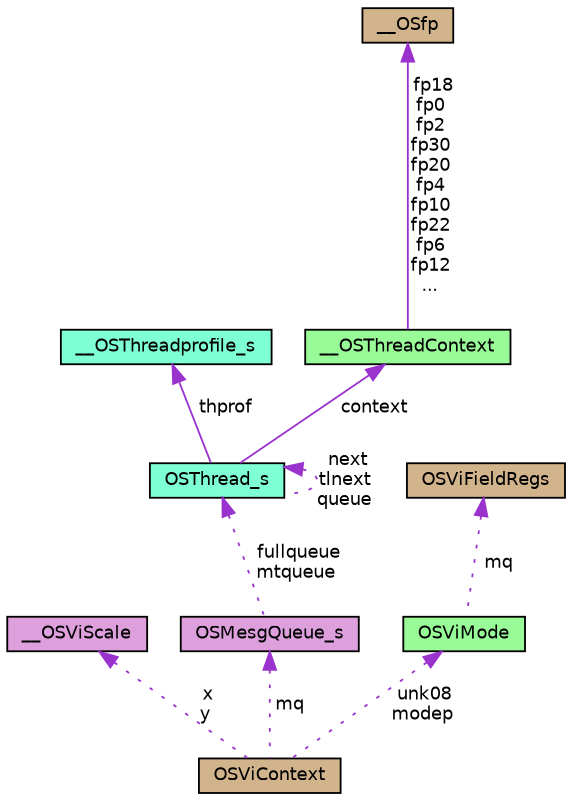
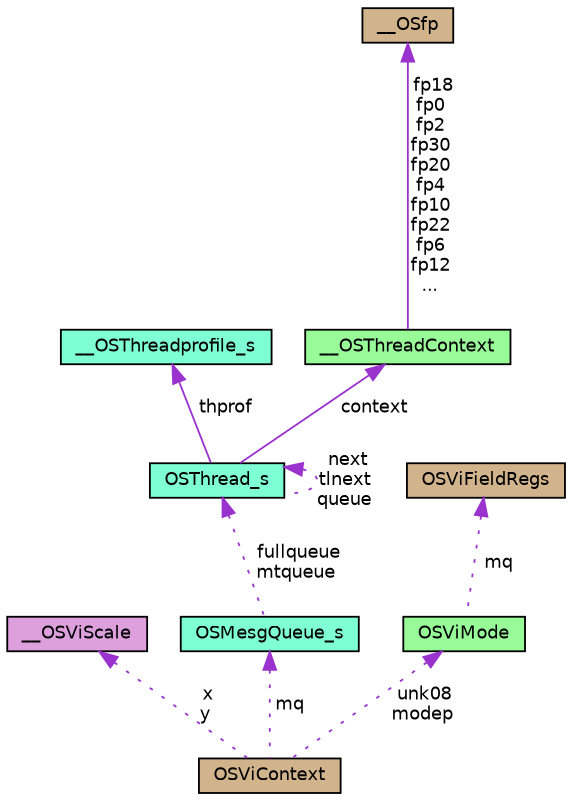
(270, 634) -> (270, 634)
